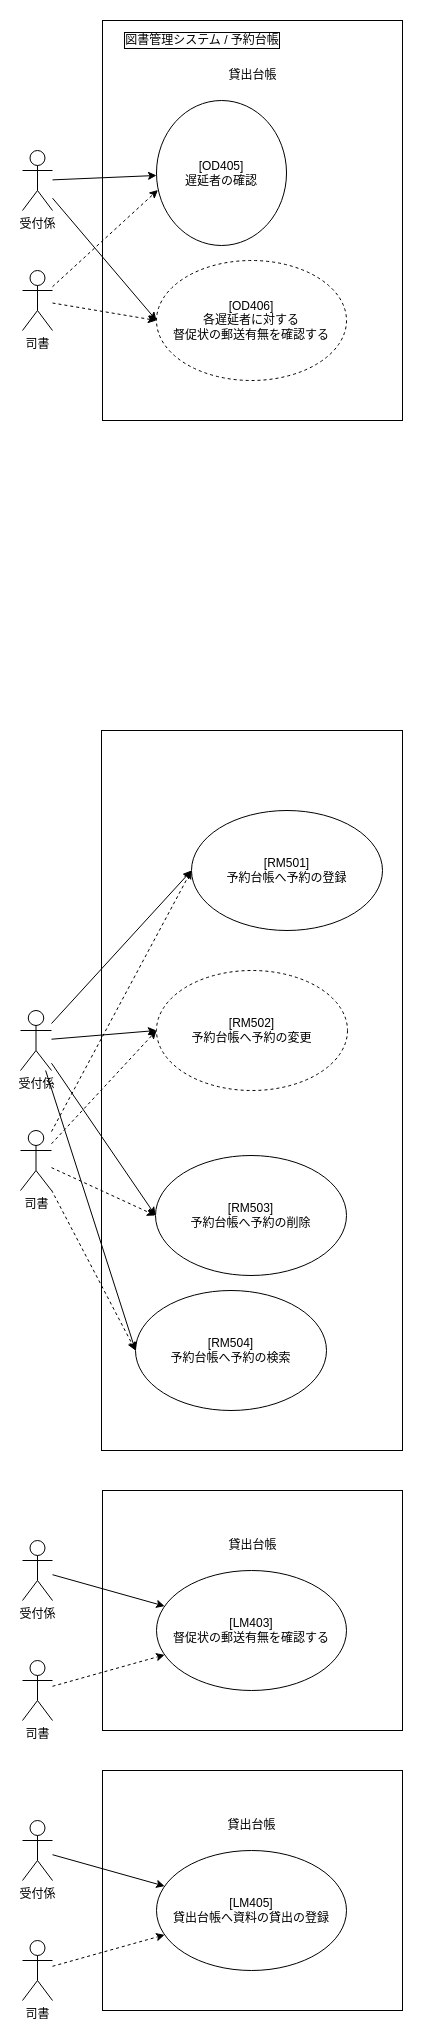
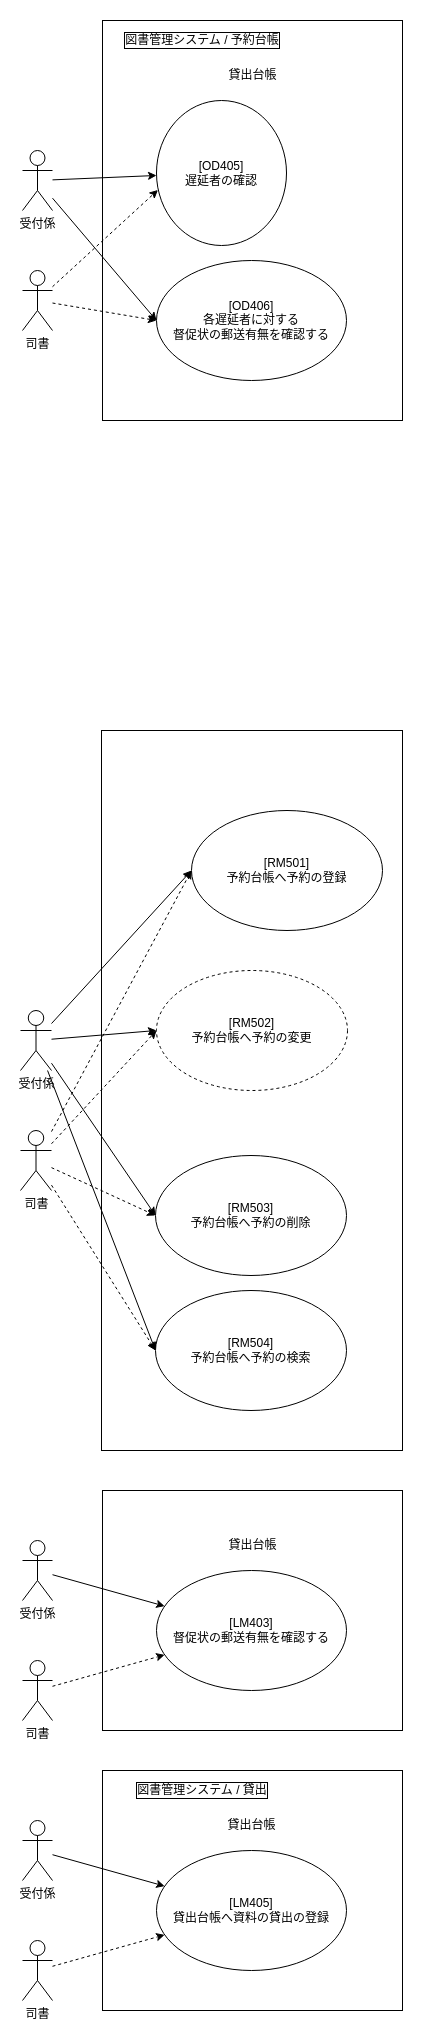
(252, 321) -> (252, 321)
(231, 1351) -> (251, 1351)
none -> (203, 1791)
